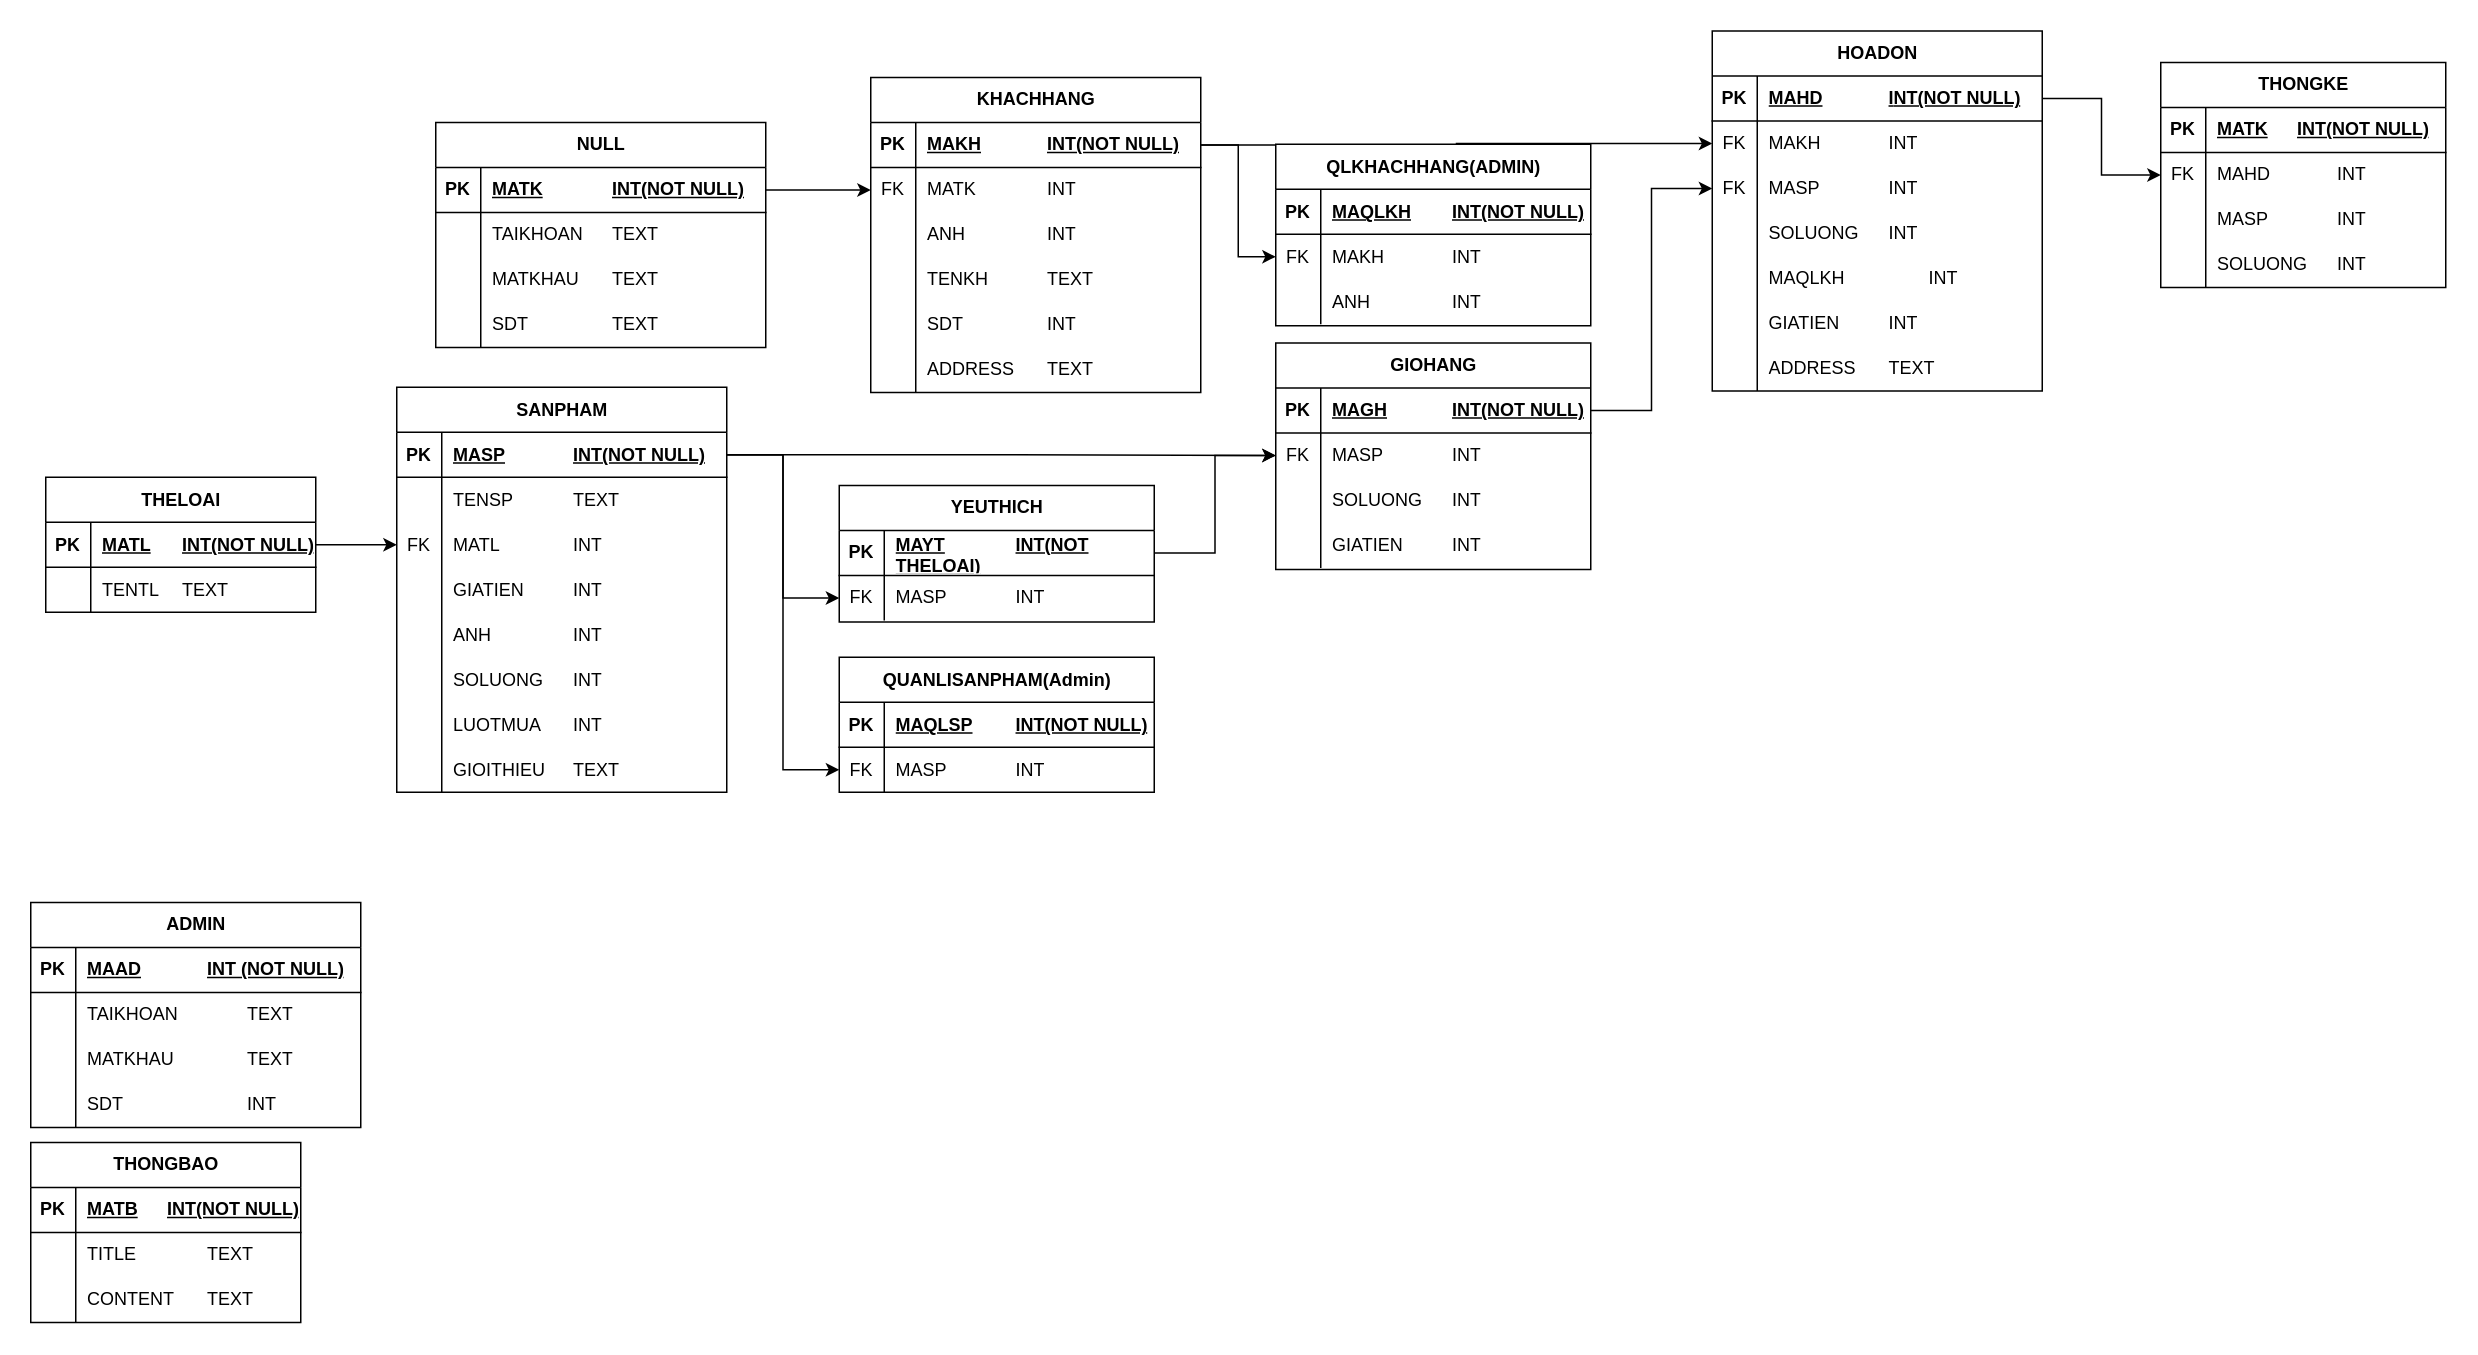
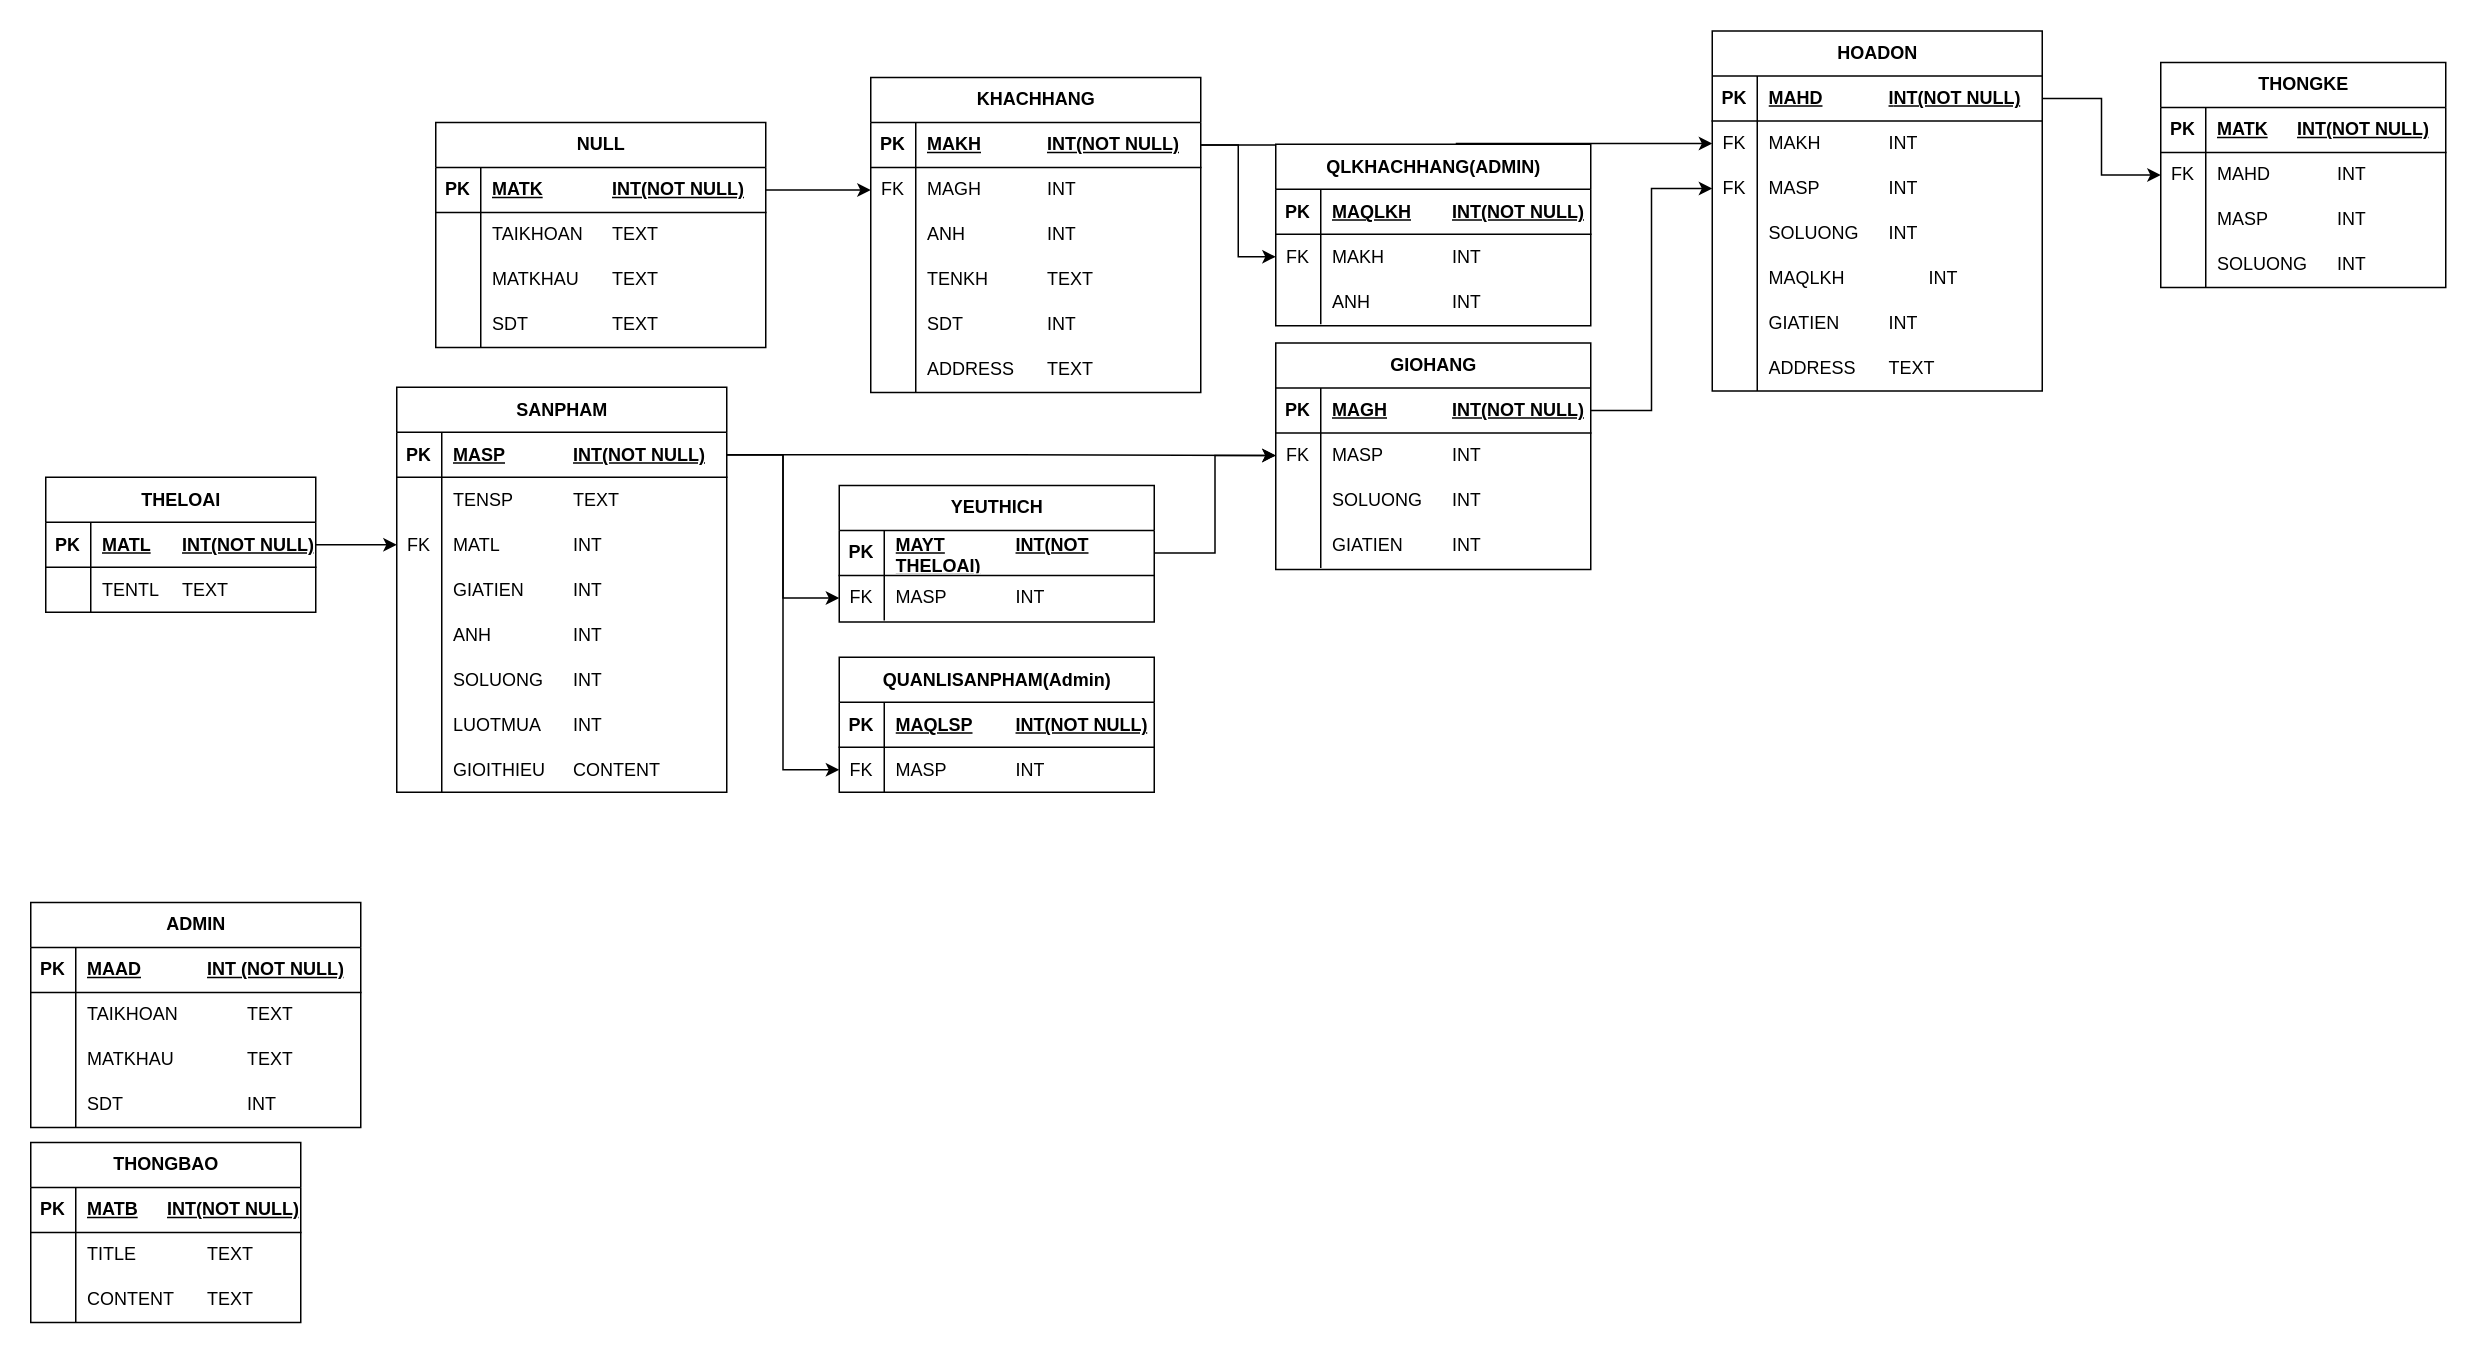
(973, 190) -> (973, 190)
(524, 770) -> (539, 770)
